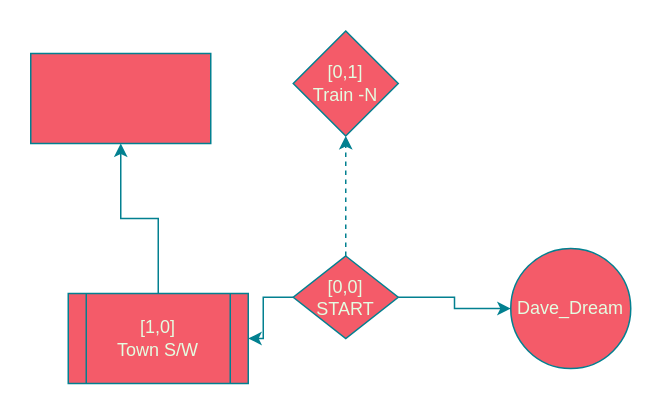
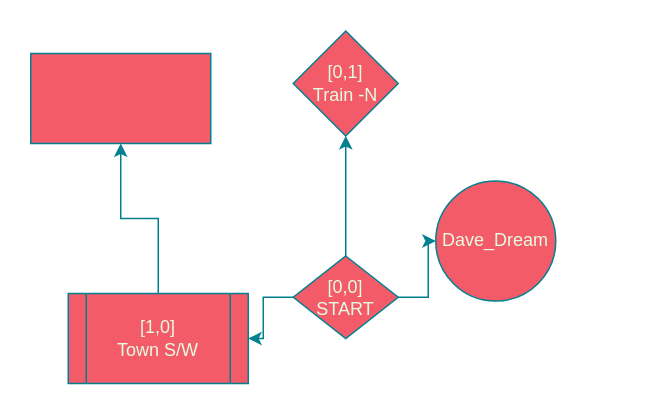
(346, 200) -> (346, 200)
(571, 308) -> (496, 241)
